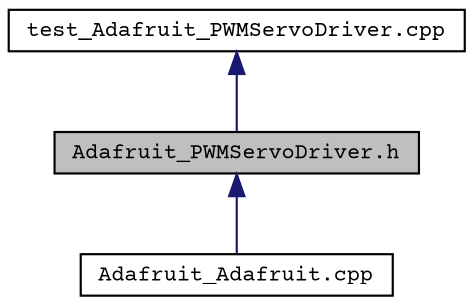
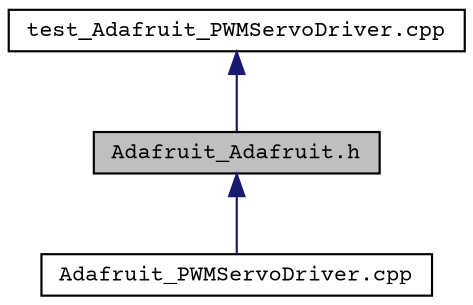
(237, 153) -> (237, 153)
(237, 275) -> (237, 275)
